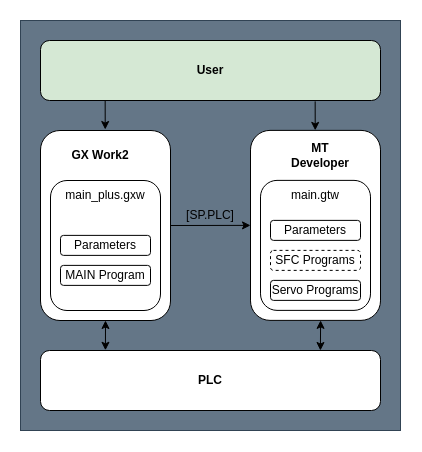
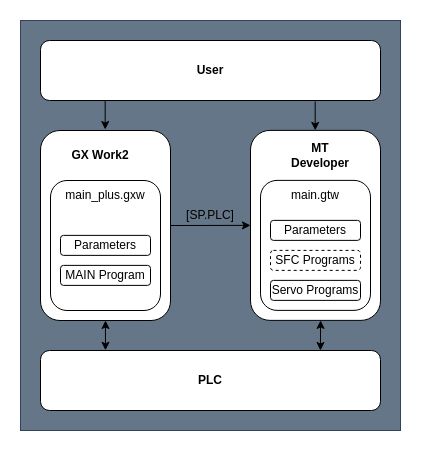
(211, 71) -> (211, 71)
